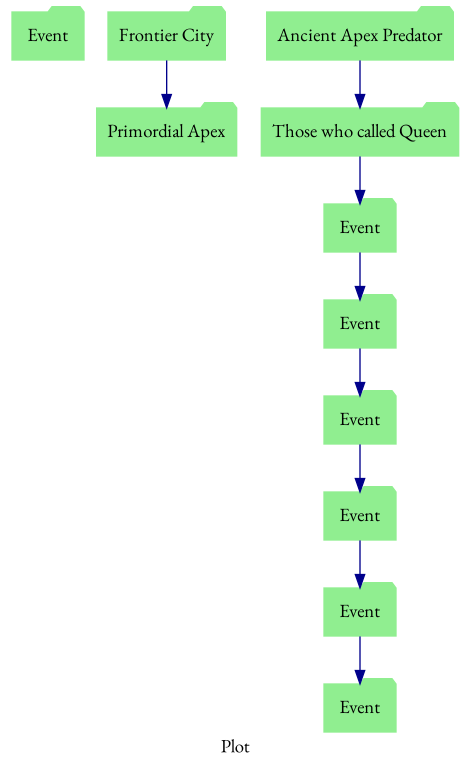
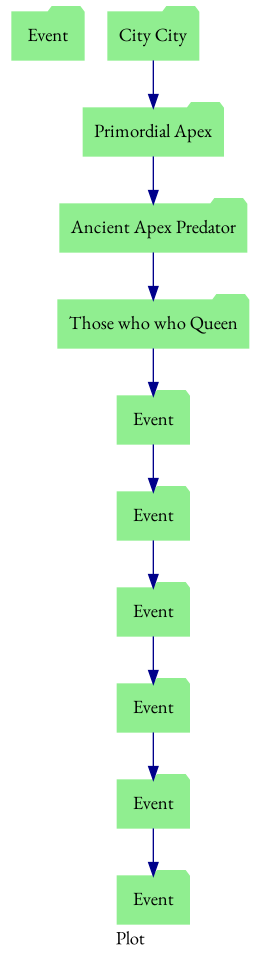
(167, 36) -> (153, 36)
(360, 132) -> (153, 324)
none -> (153, 173)
